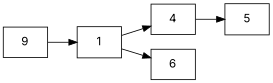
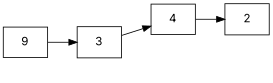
(247, 19) -> (247, 19)
(99, 42) -> (99, 42)
(173, 64) -> none
